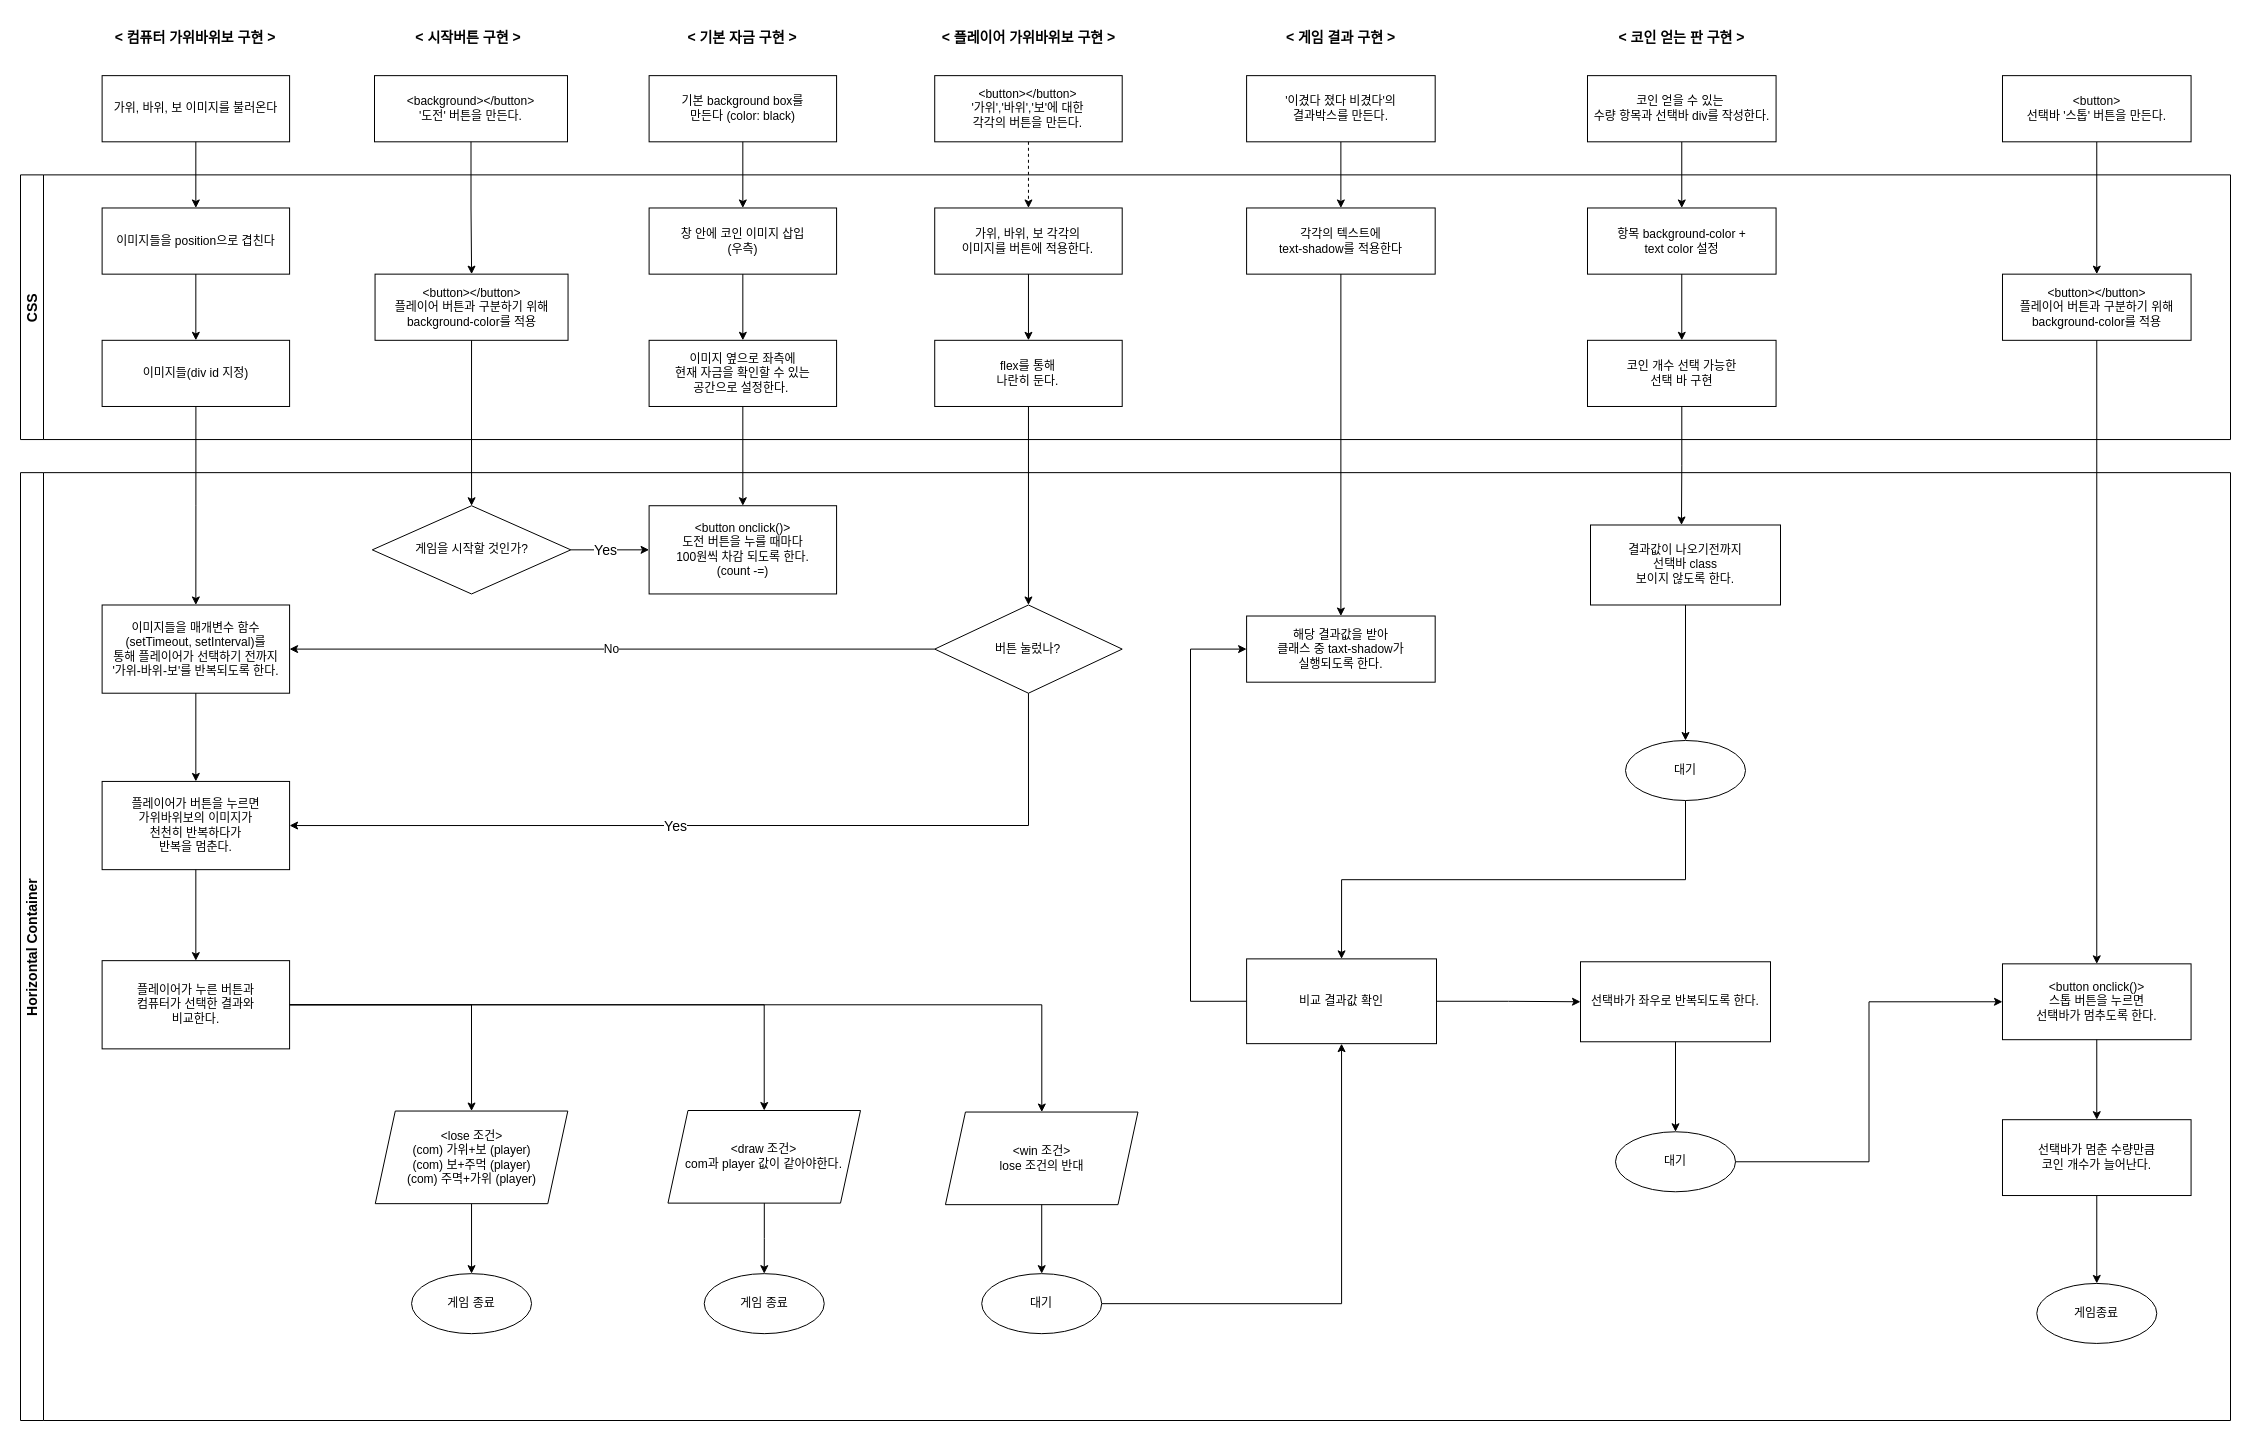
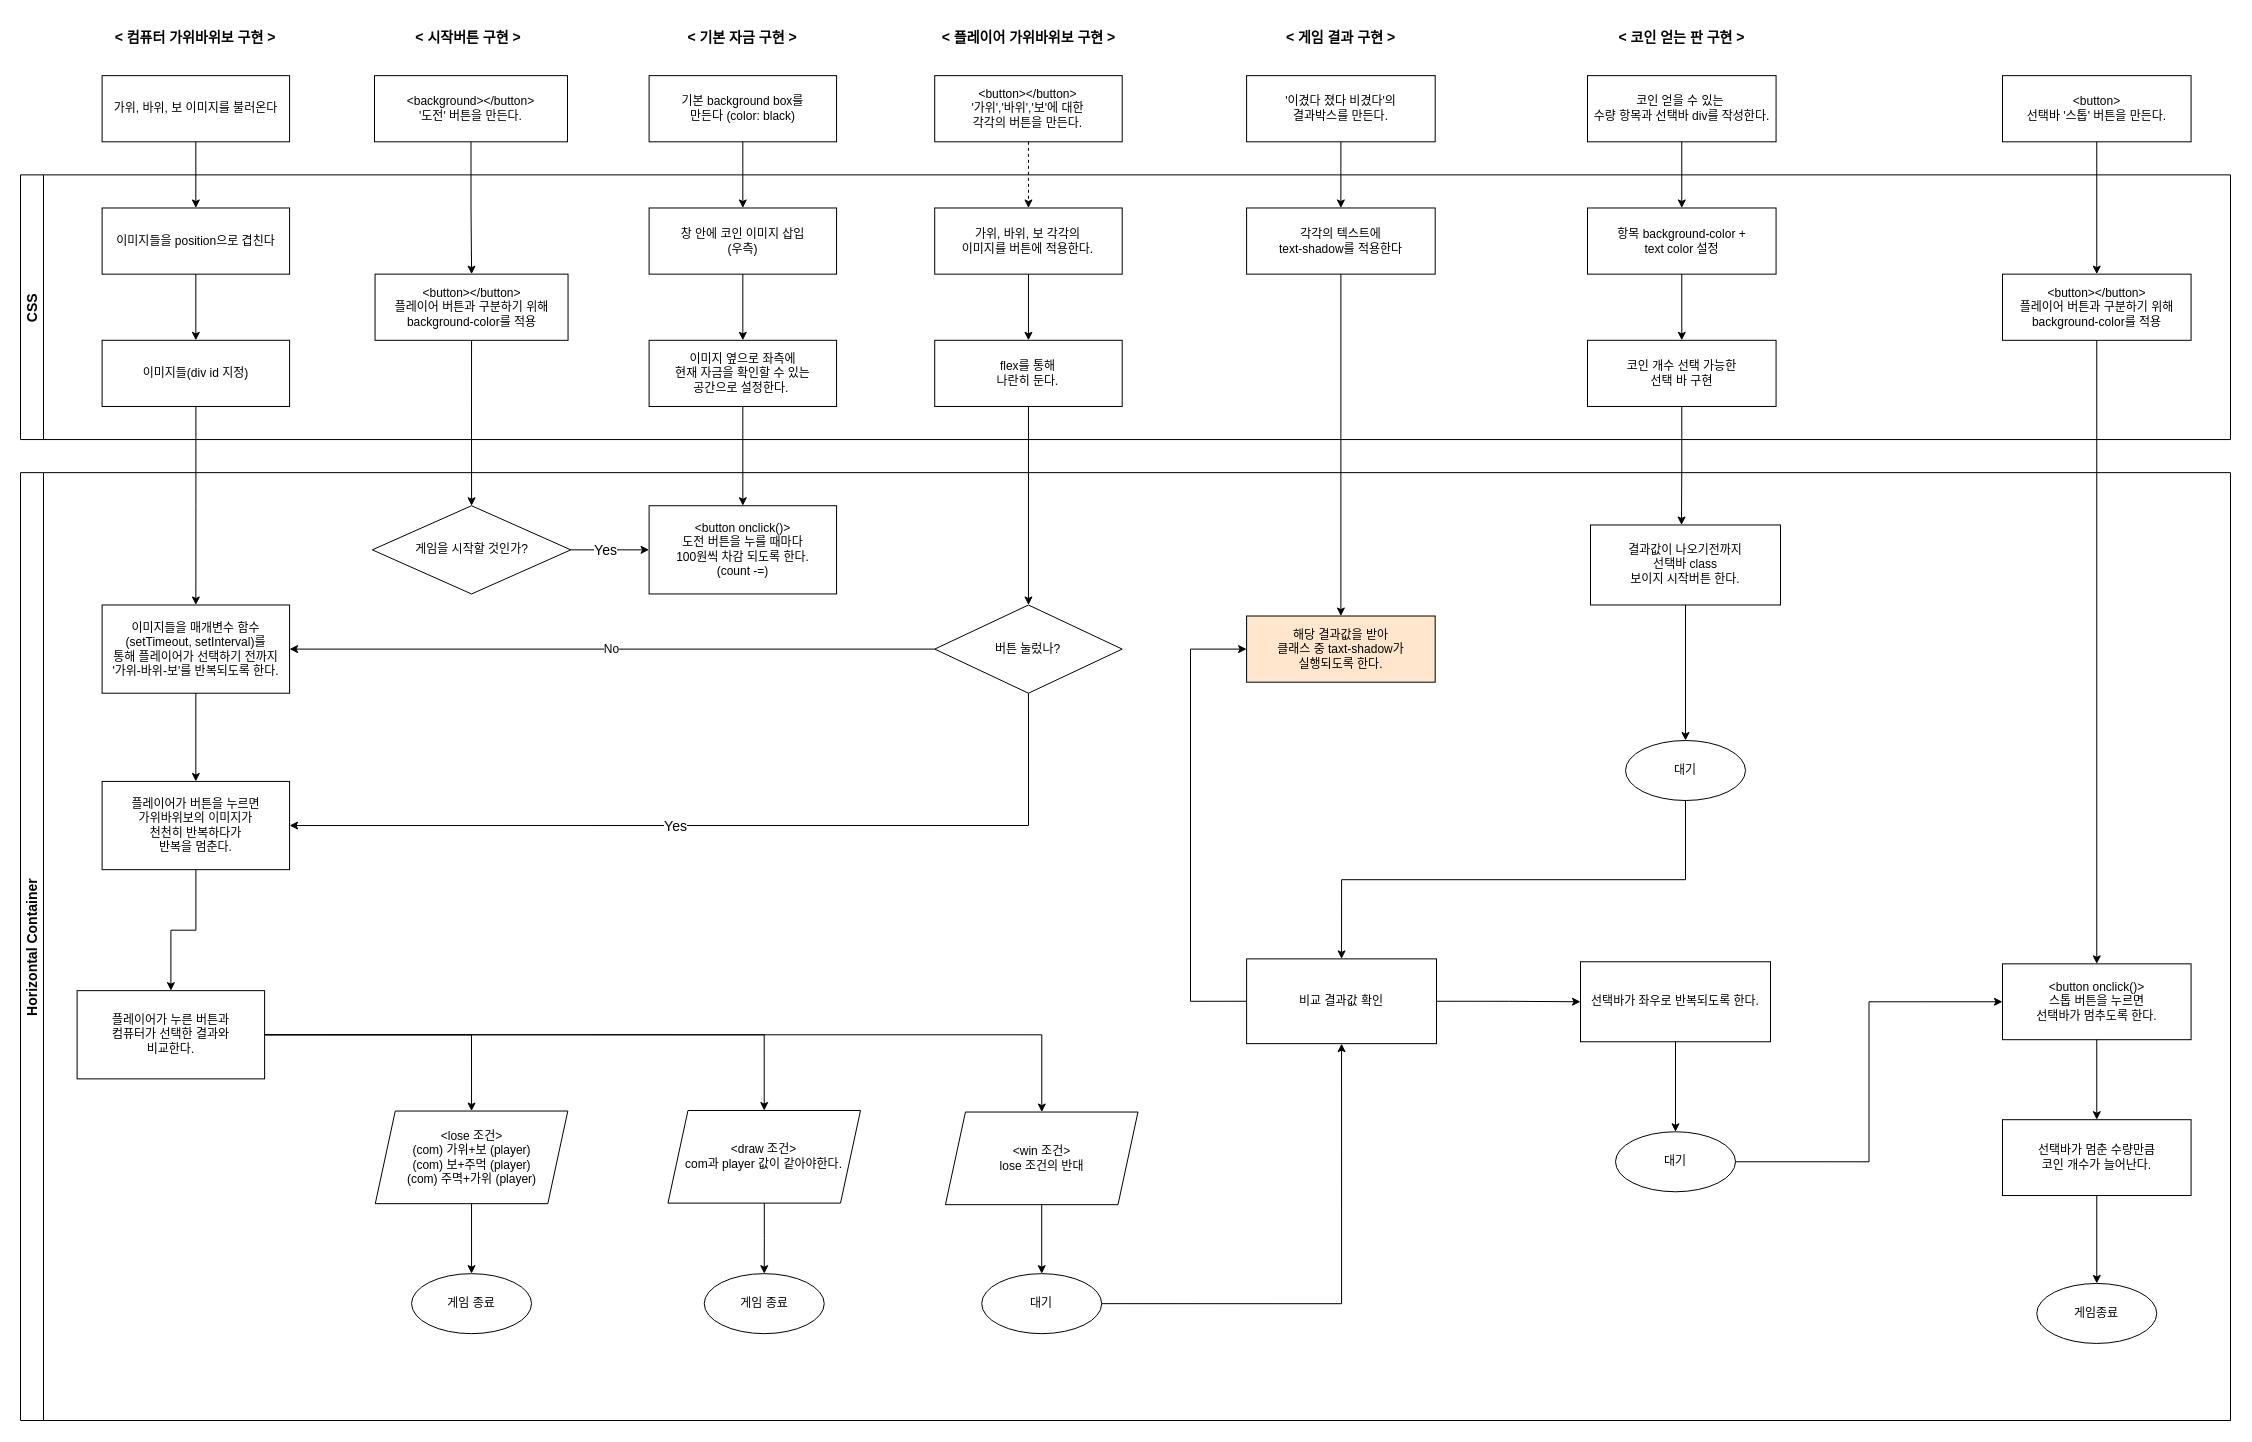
(1686, 565) -> (1686, 565)
(1341, 649) -> (1341, 649)
(196, 1005) -> (171, 1035)
